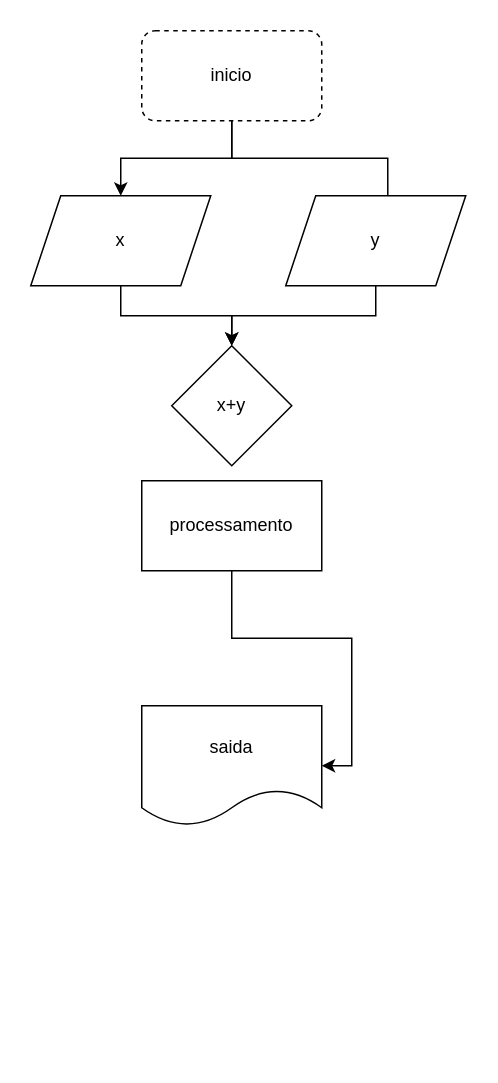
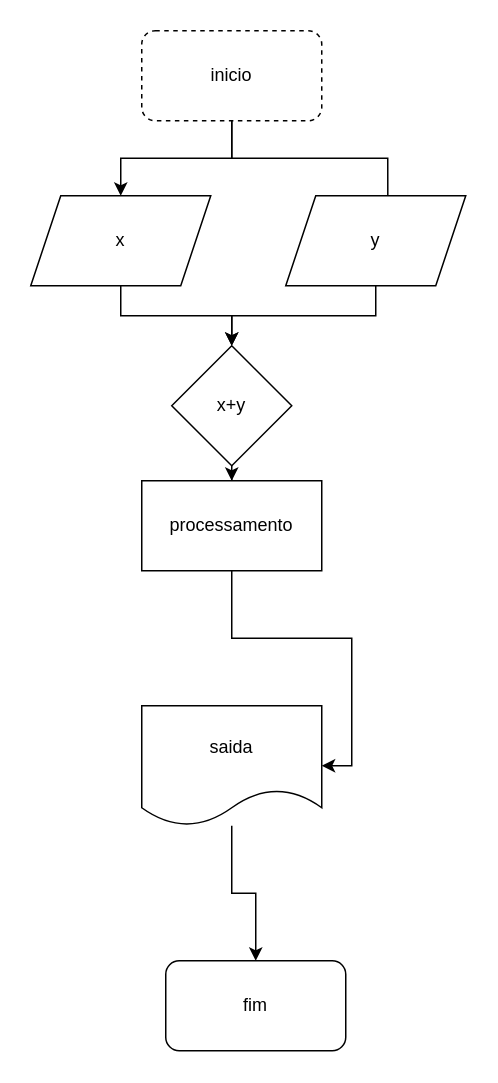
none -> (232, 473)
none -> (239, 893)
none -> (256, 1006)
